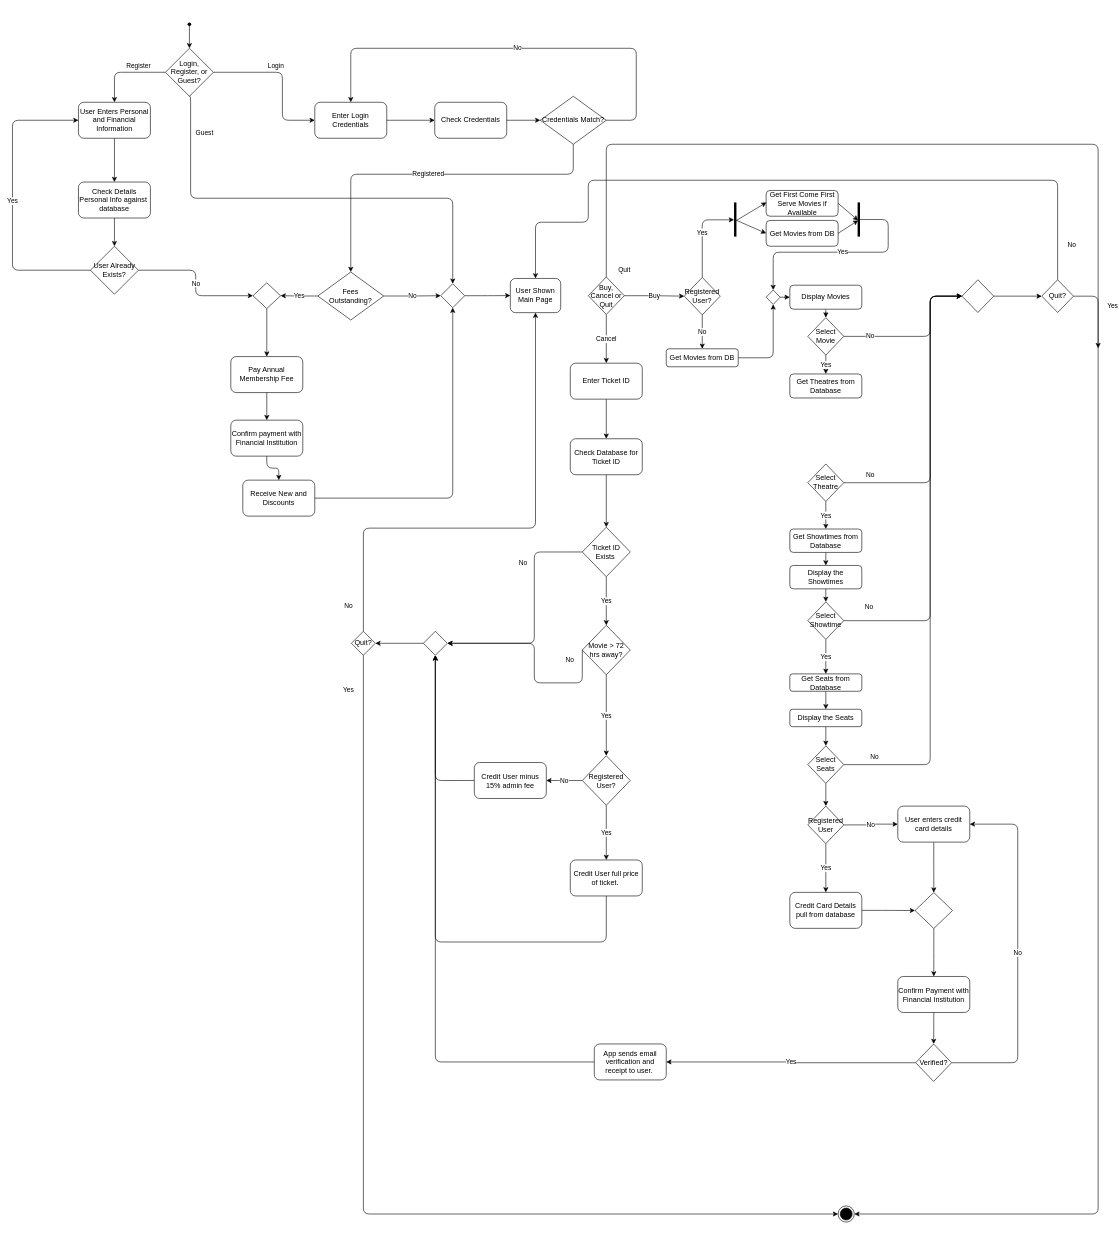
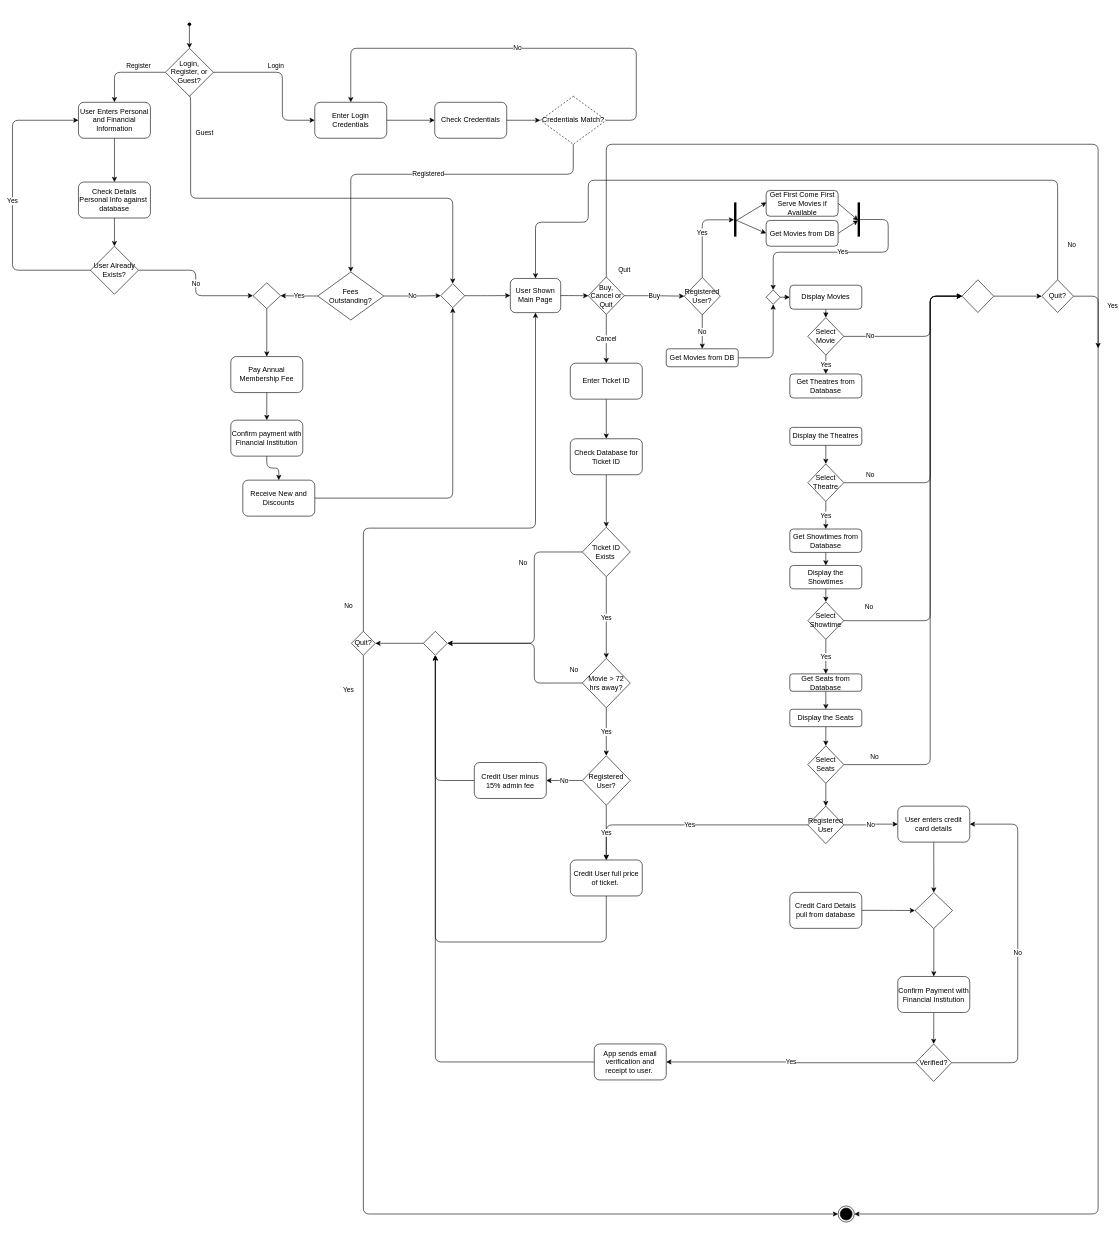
(573, 120) -> (573, 120)
none -> (573, 296)
none -> (826, 437)
none -> (826, 458)
(606, 650) -> (606, 683)
(826, 867) -> (690, 825)
